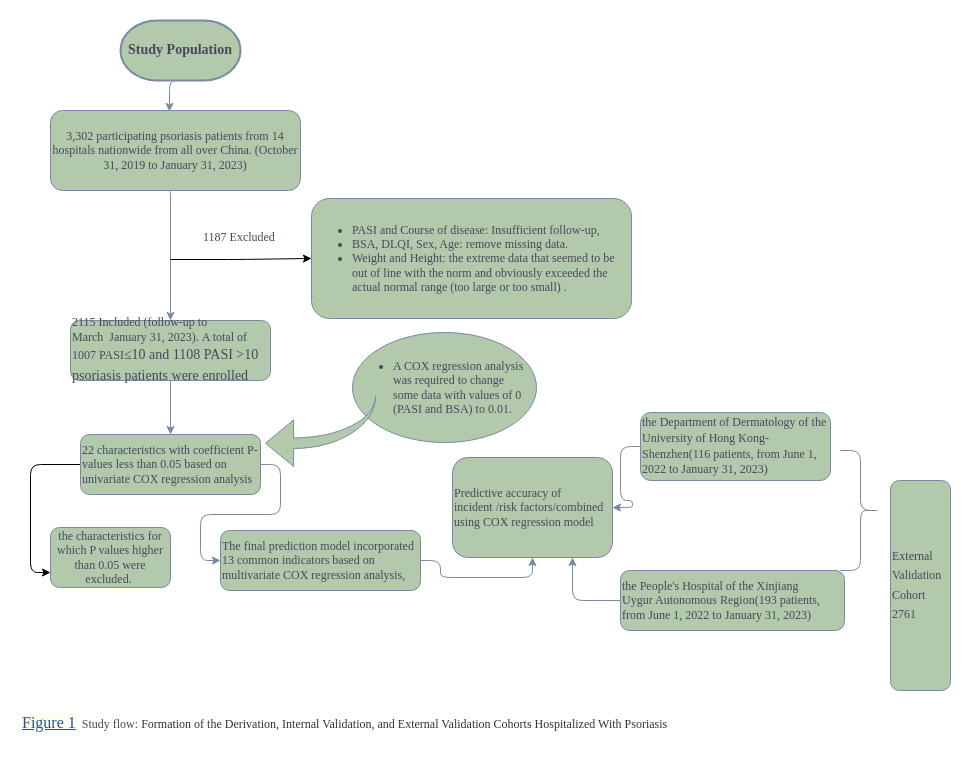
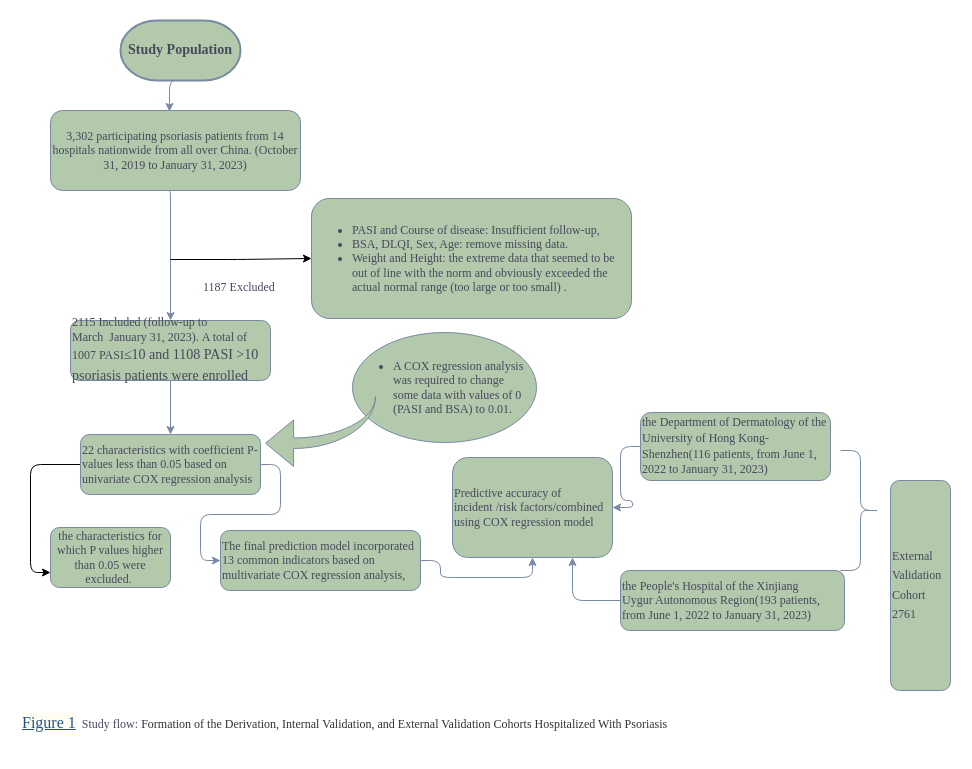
(252, 238) -> (252, 288)
